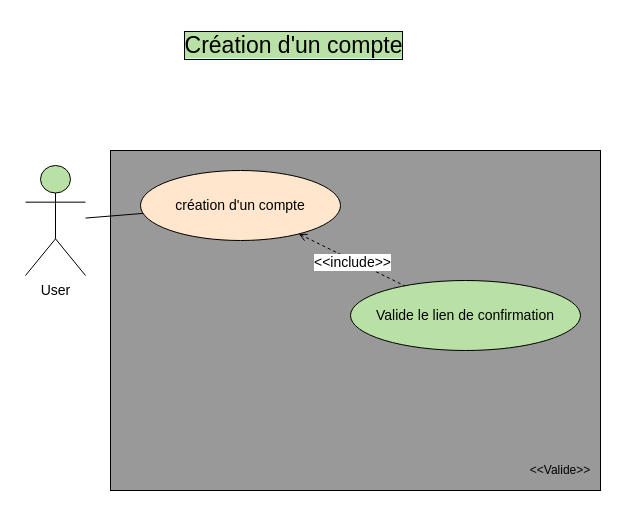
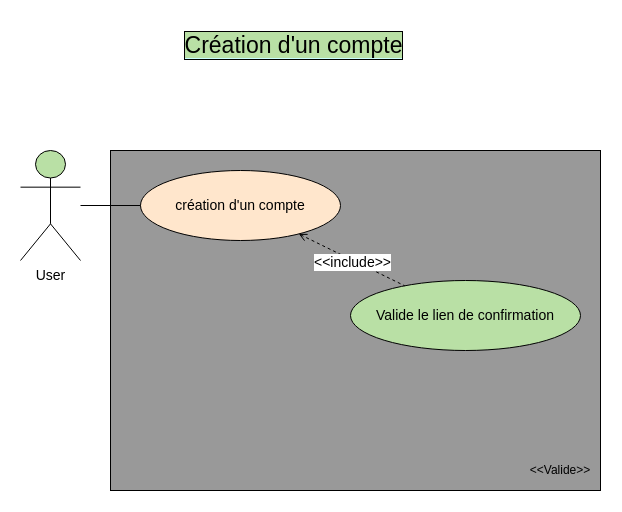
(56, 221) -> (51, 206)
